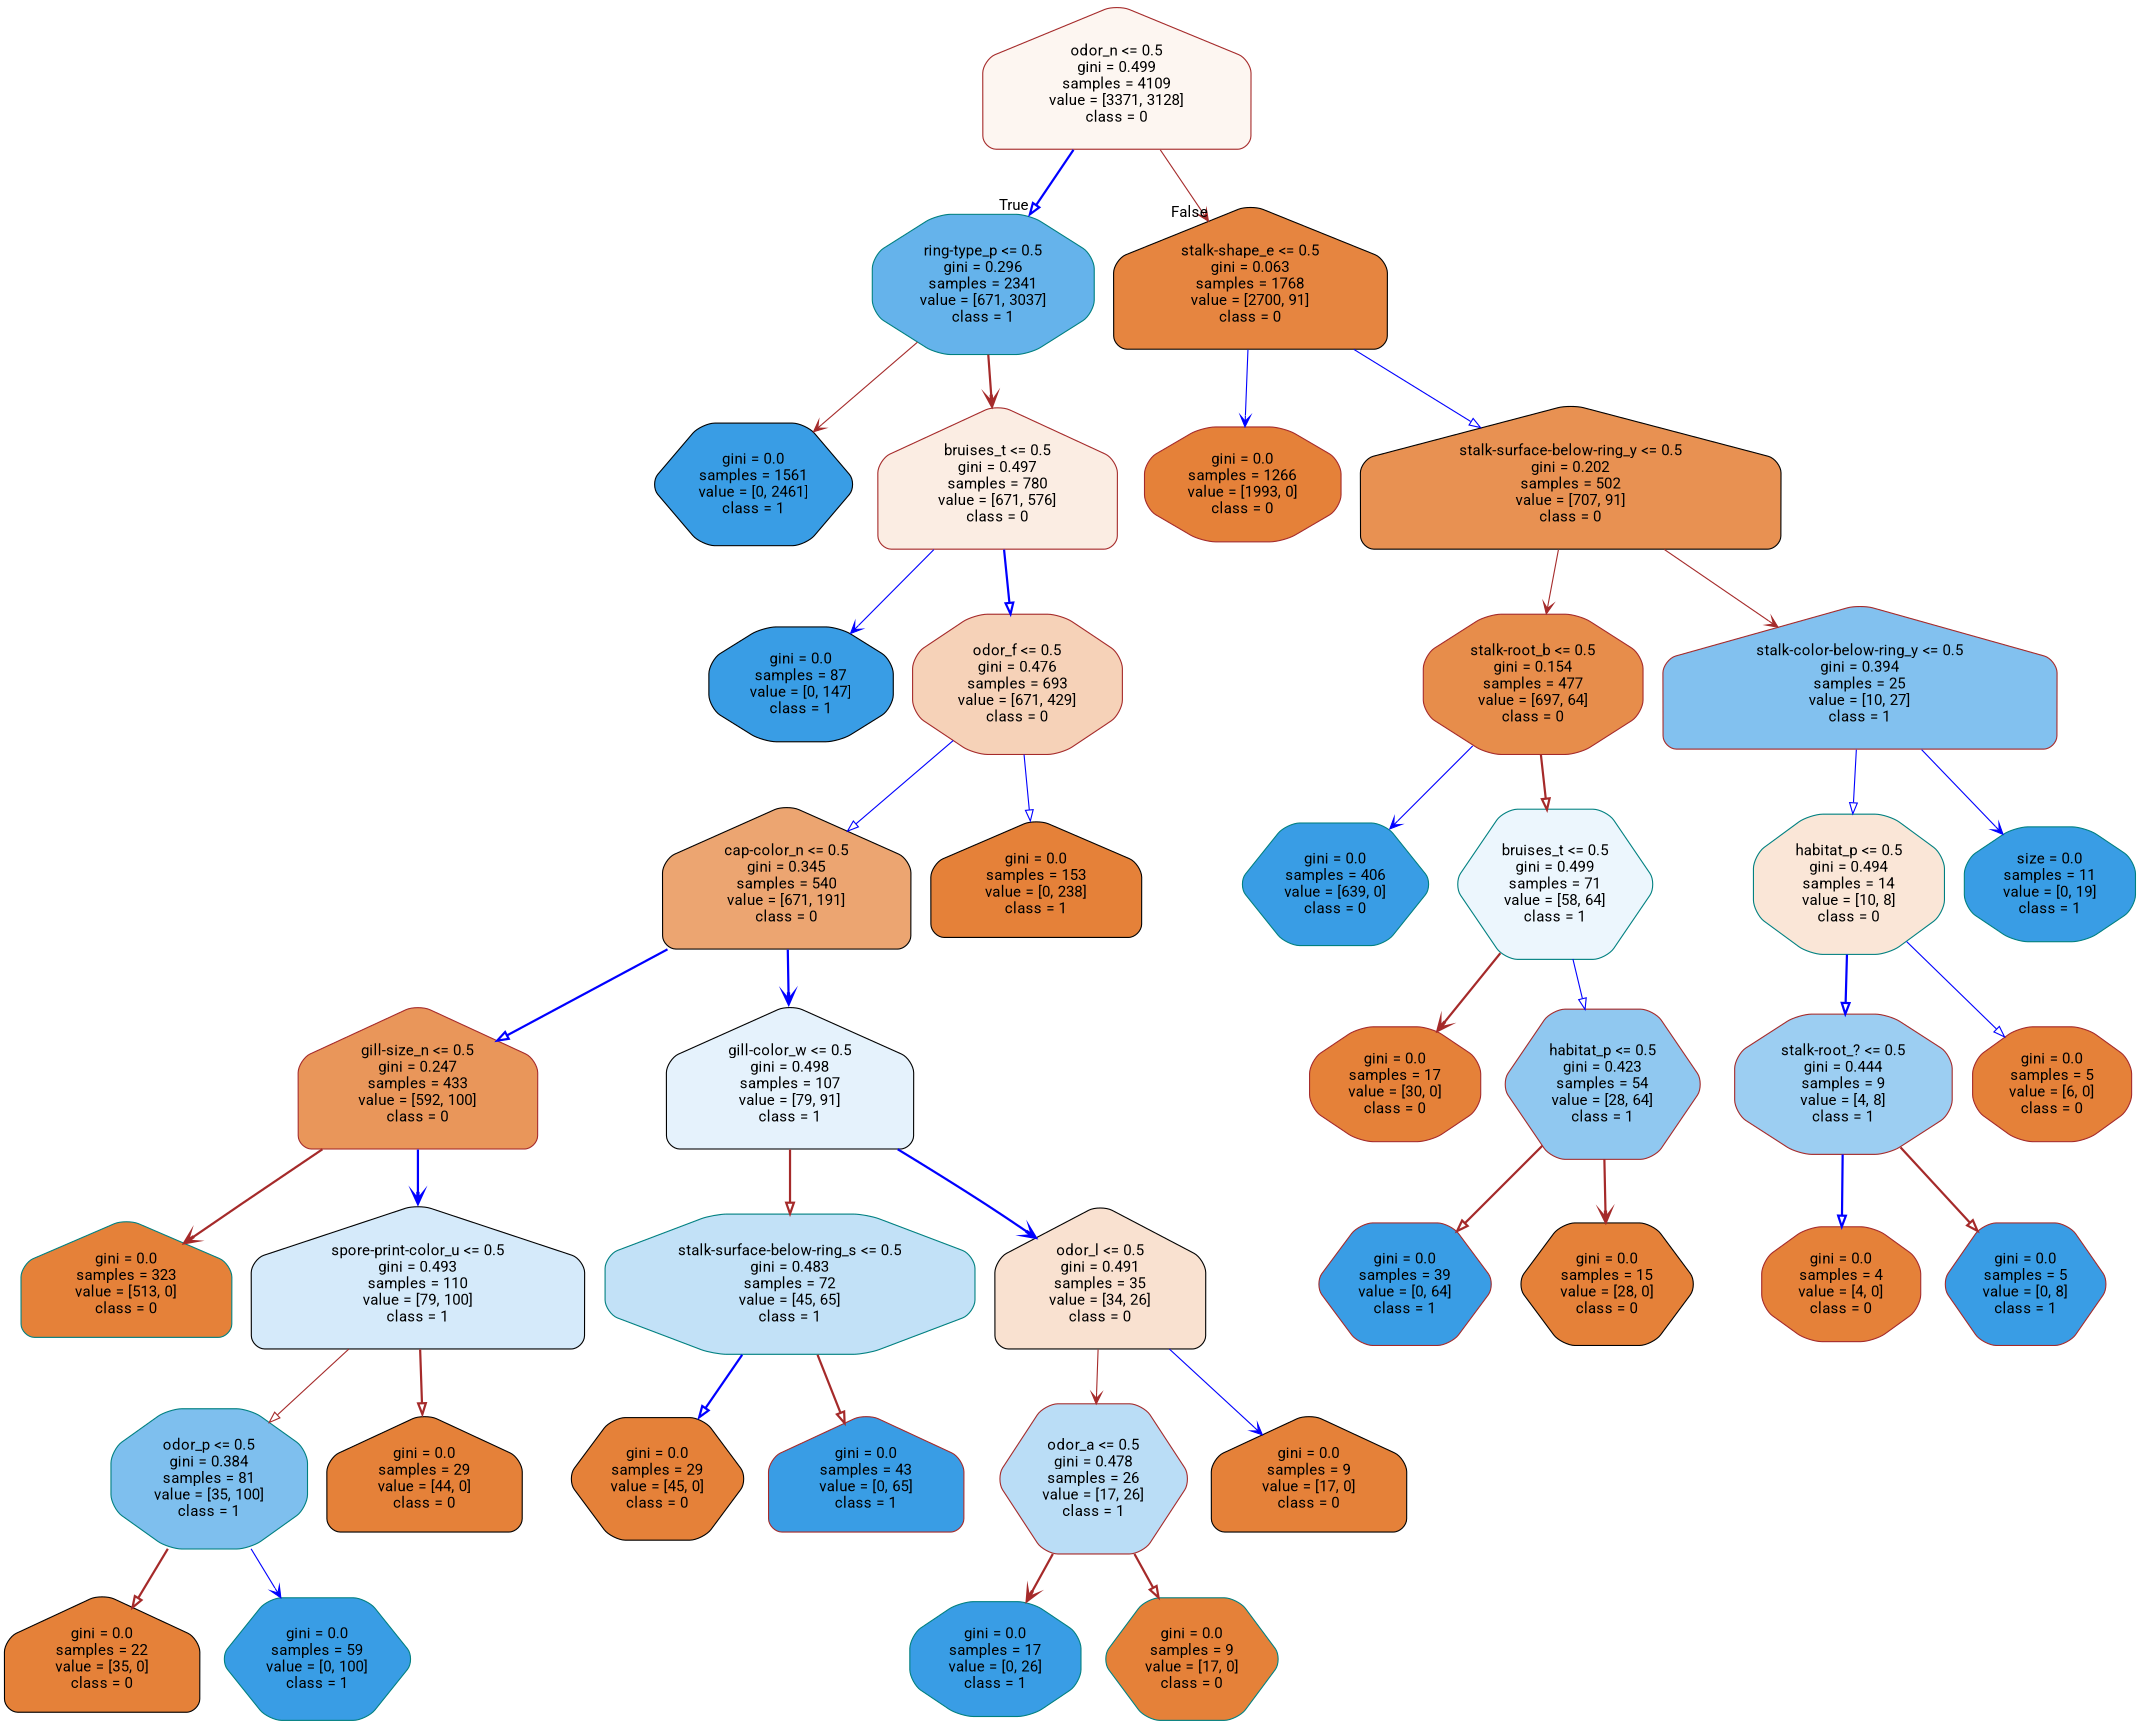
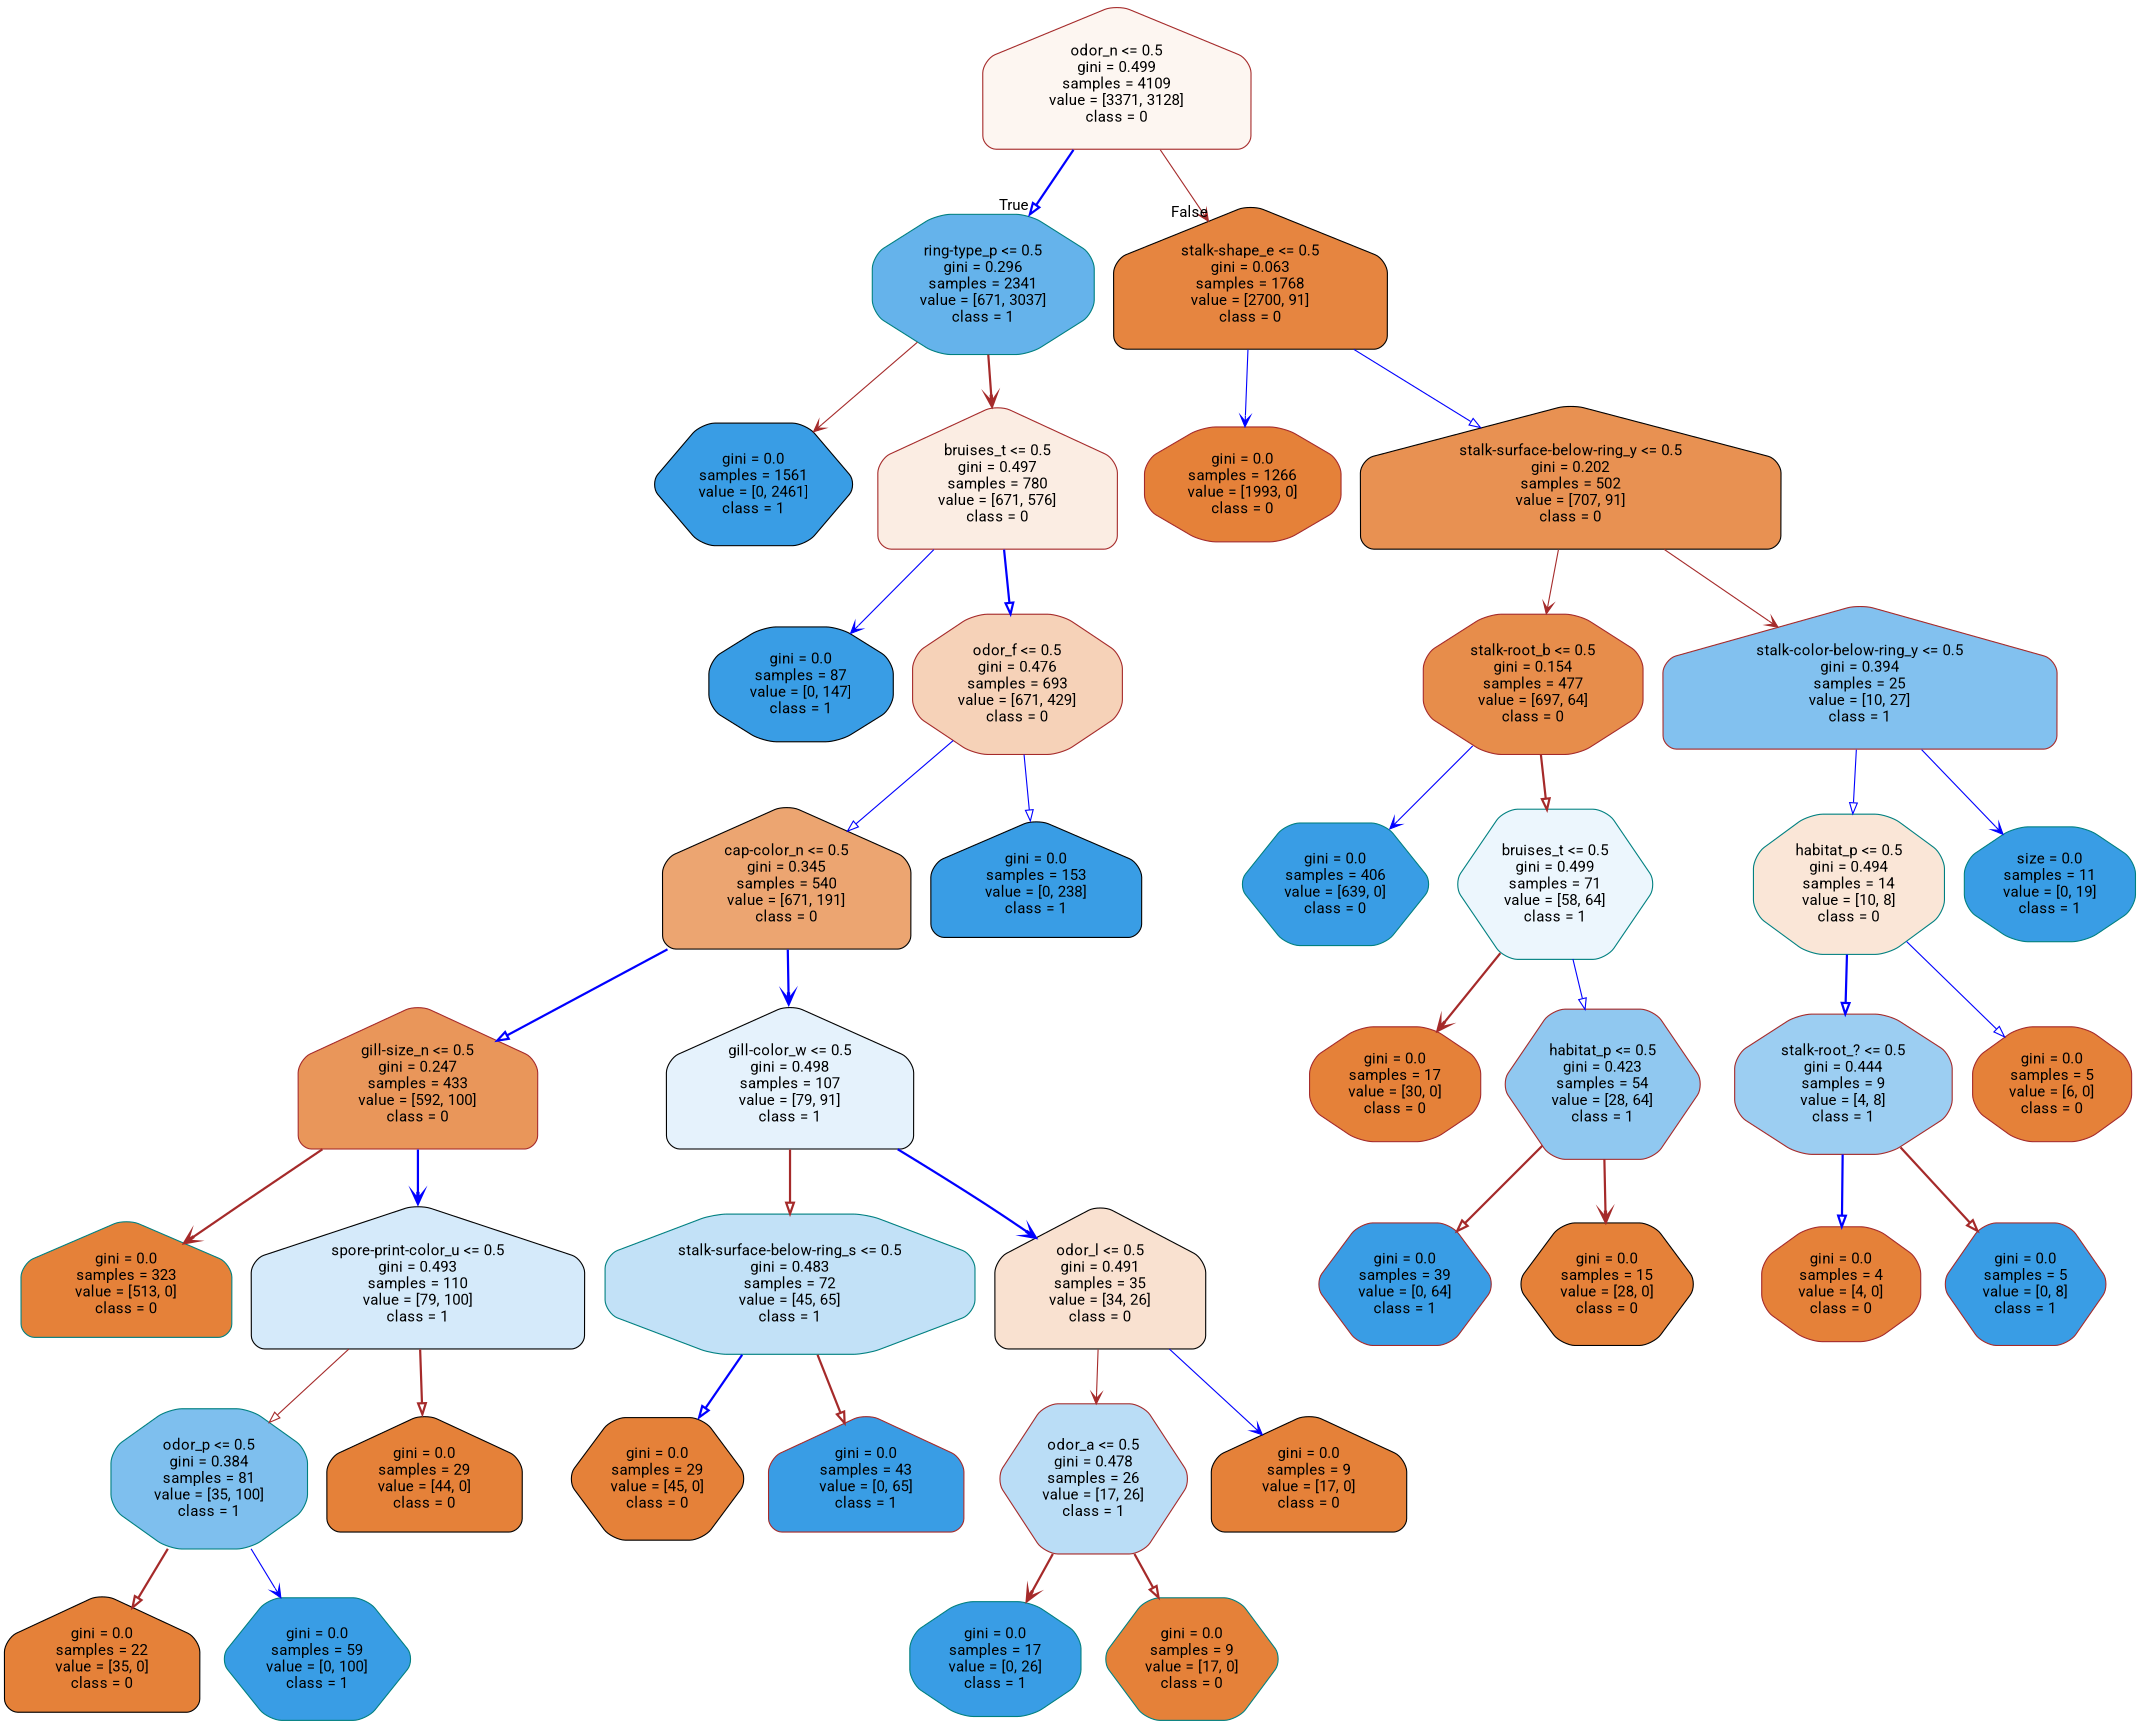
(1036, 884) -> (1036, 884)
